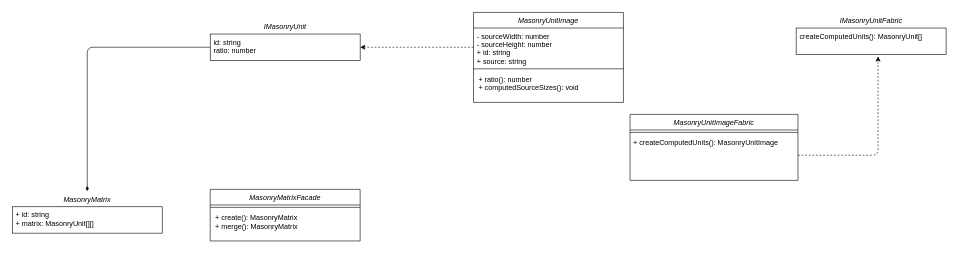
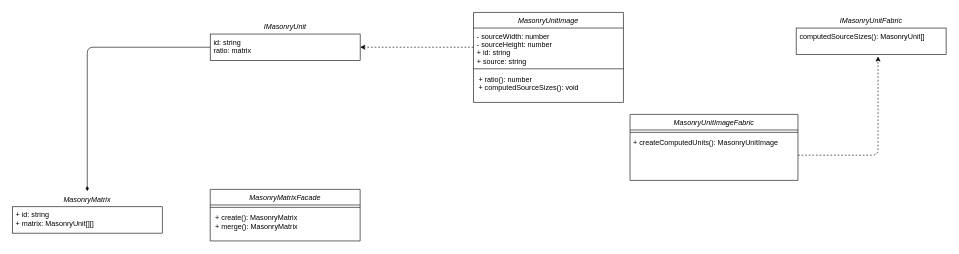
(869, 36) -> (869, 36)
(230, 42) -> (230, 42)
